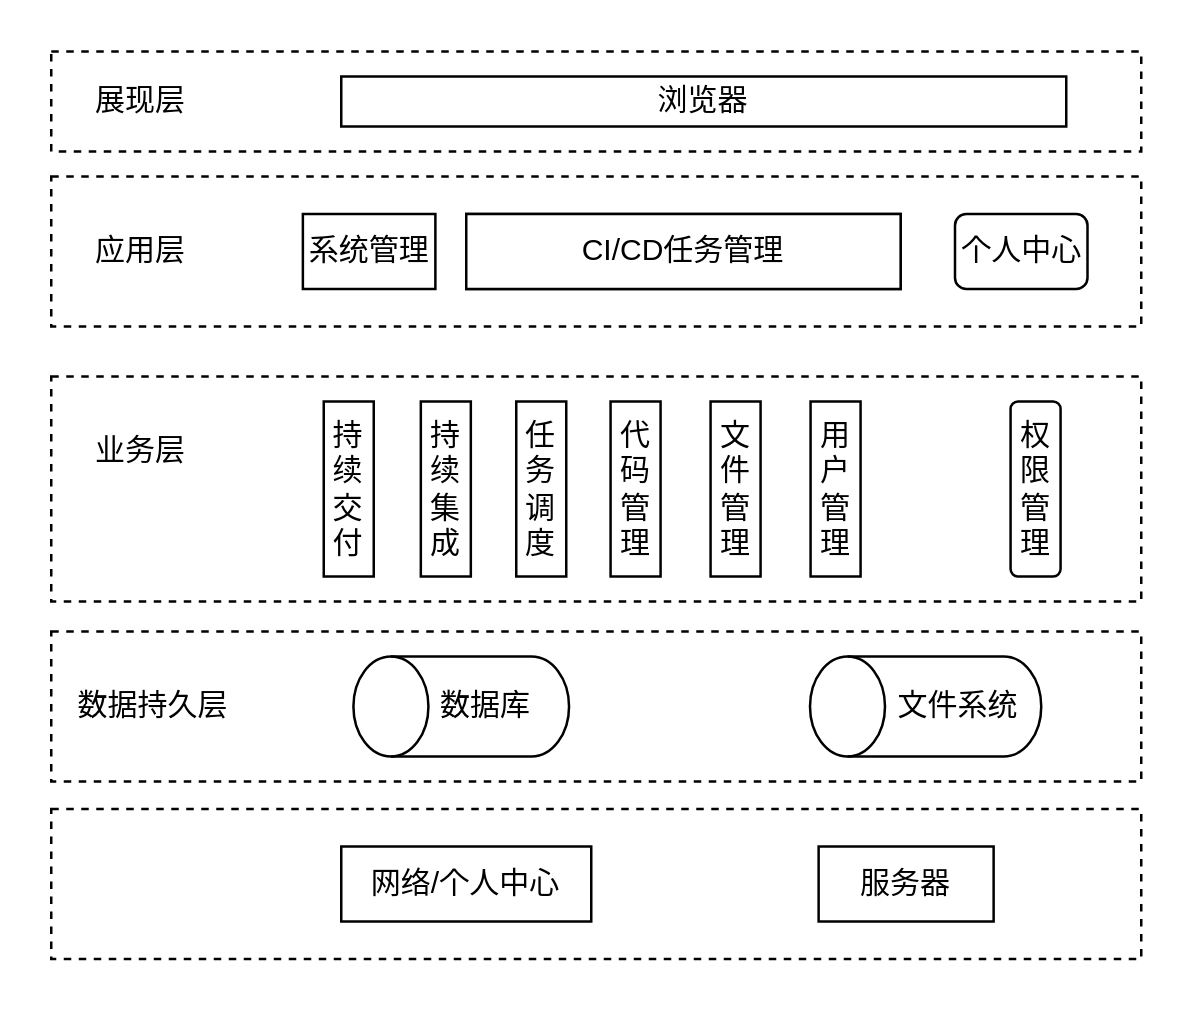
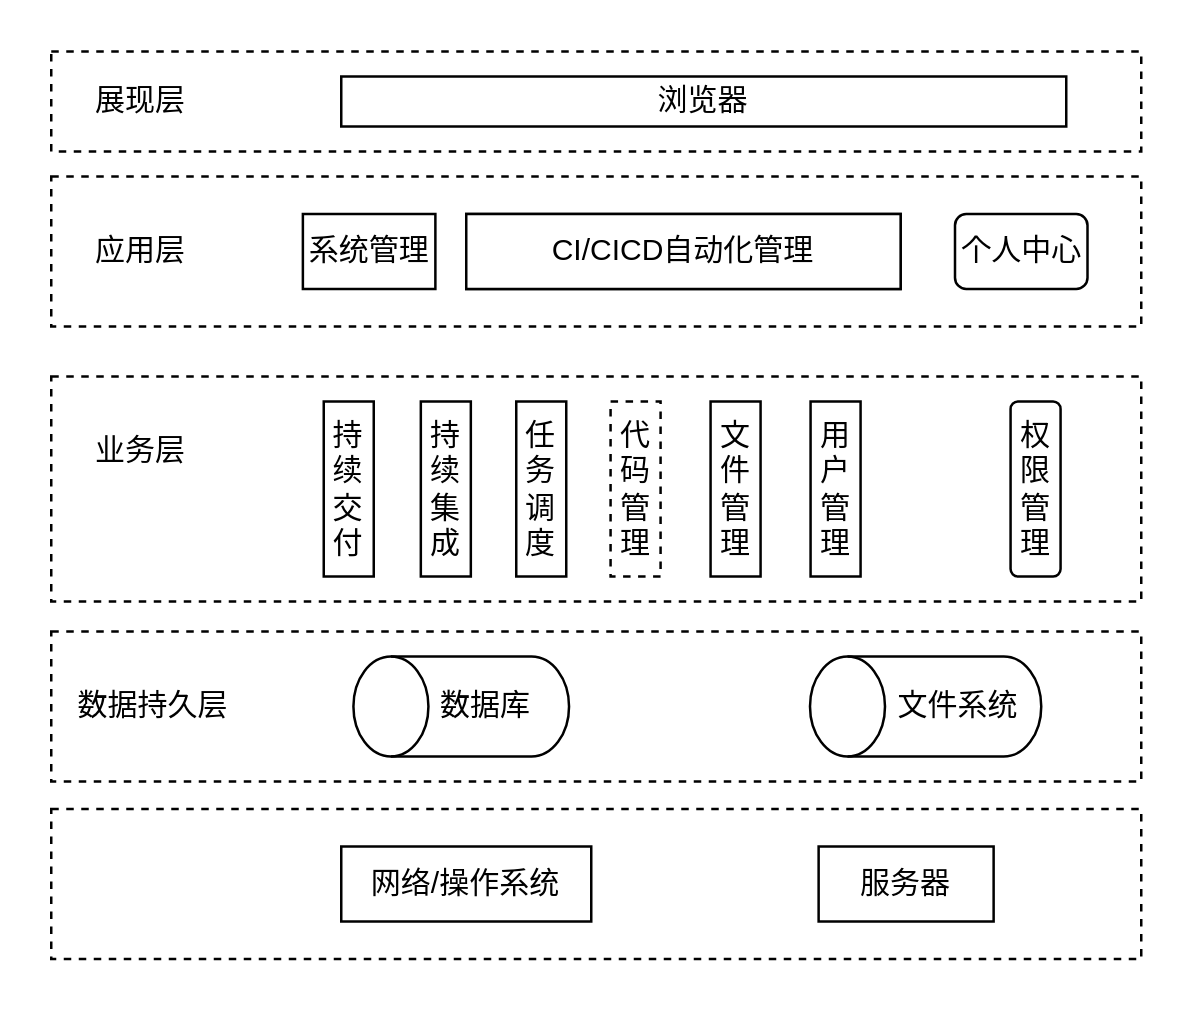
(684, 251) -> (684, 251)
(636, 489) -> (636, 489)
(466, 884) -> (466, 884)
